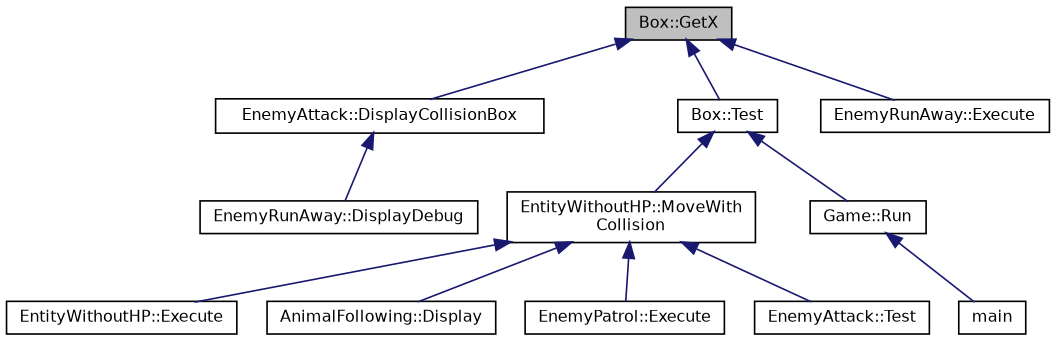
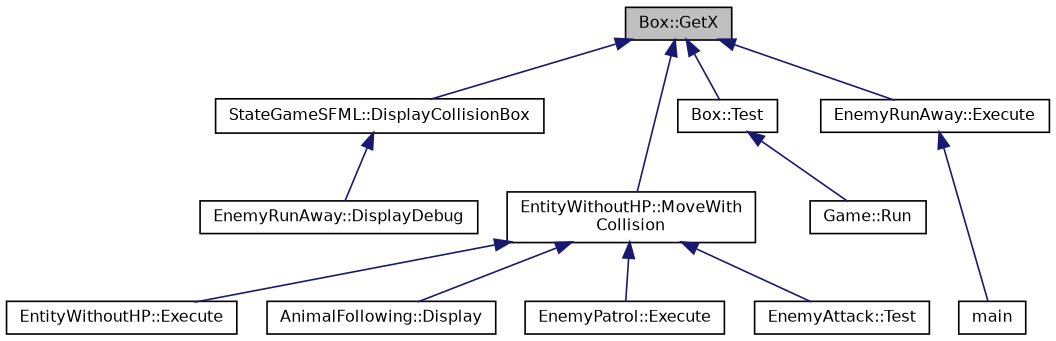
(380, 116) -> (380, 116)
(678, 168) -> (654, 124)
(937, 273) -> (966, 225)
